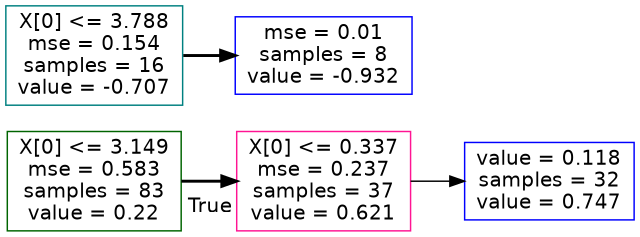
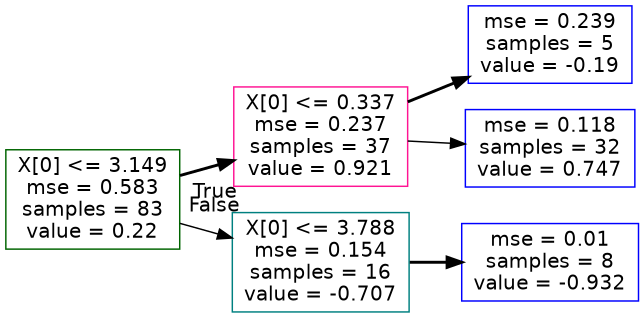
none -> (550, 45)
(324, 181) -> (321, 137)
(549, 181) -> (550, 148)
none -> (199, 229)
